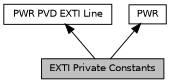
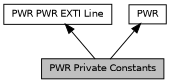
(58, 14) -> (58, 14)
(103, 69) -> (103, 69)
